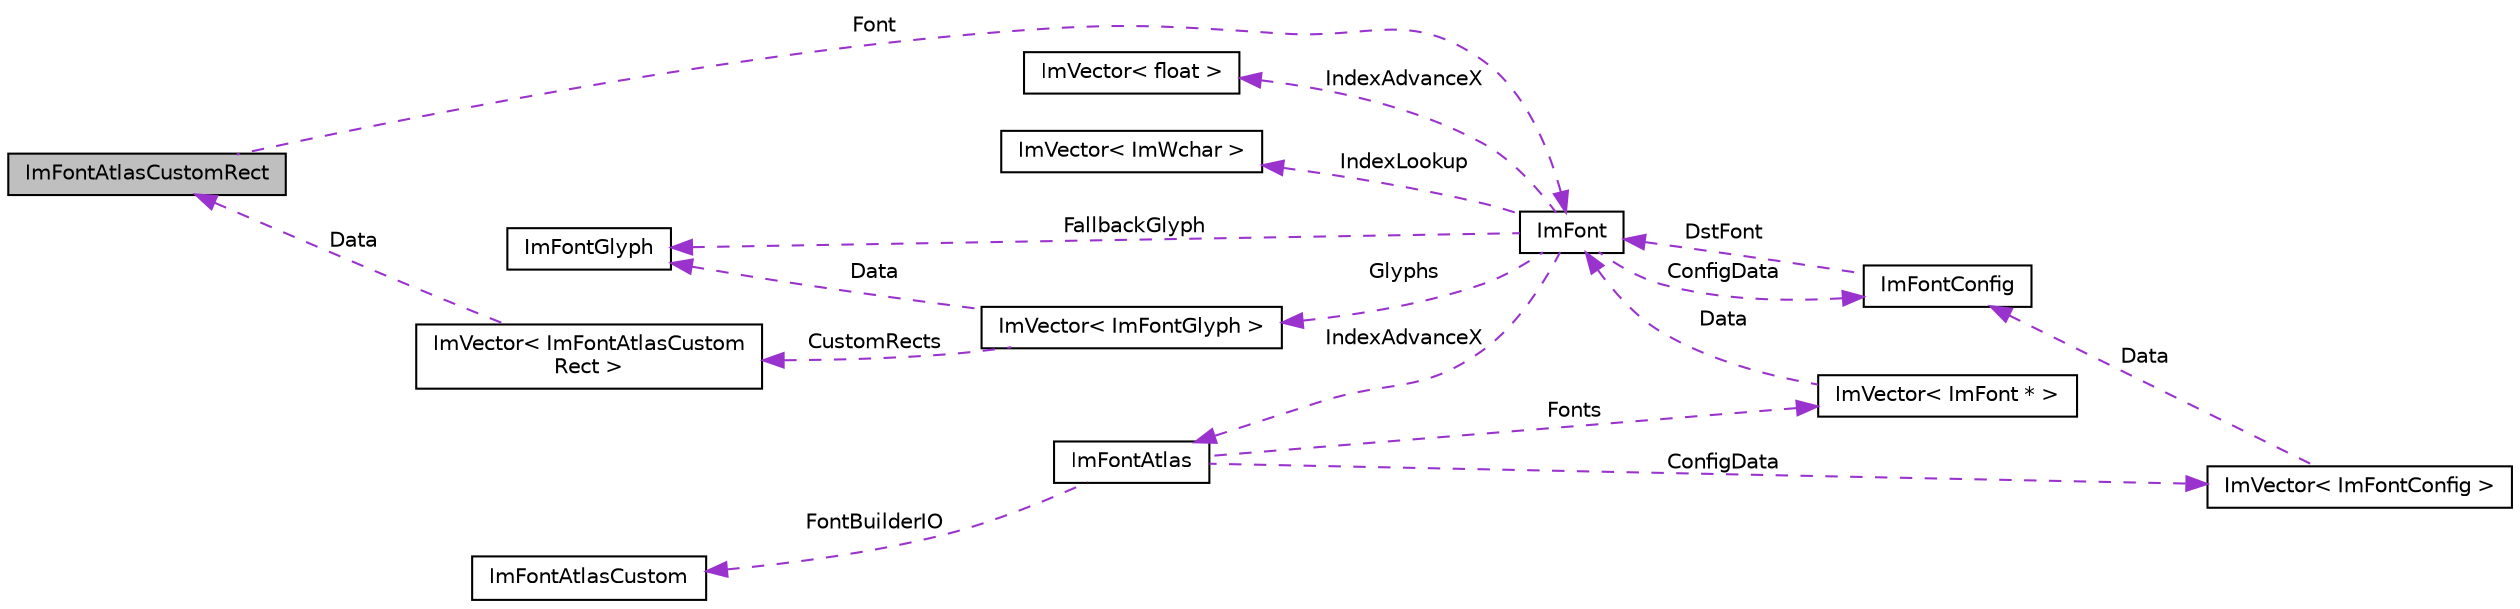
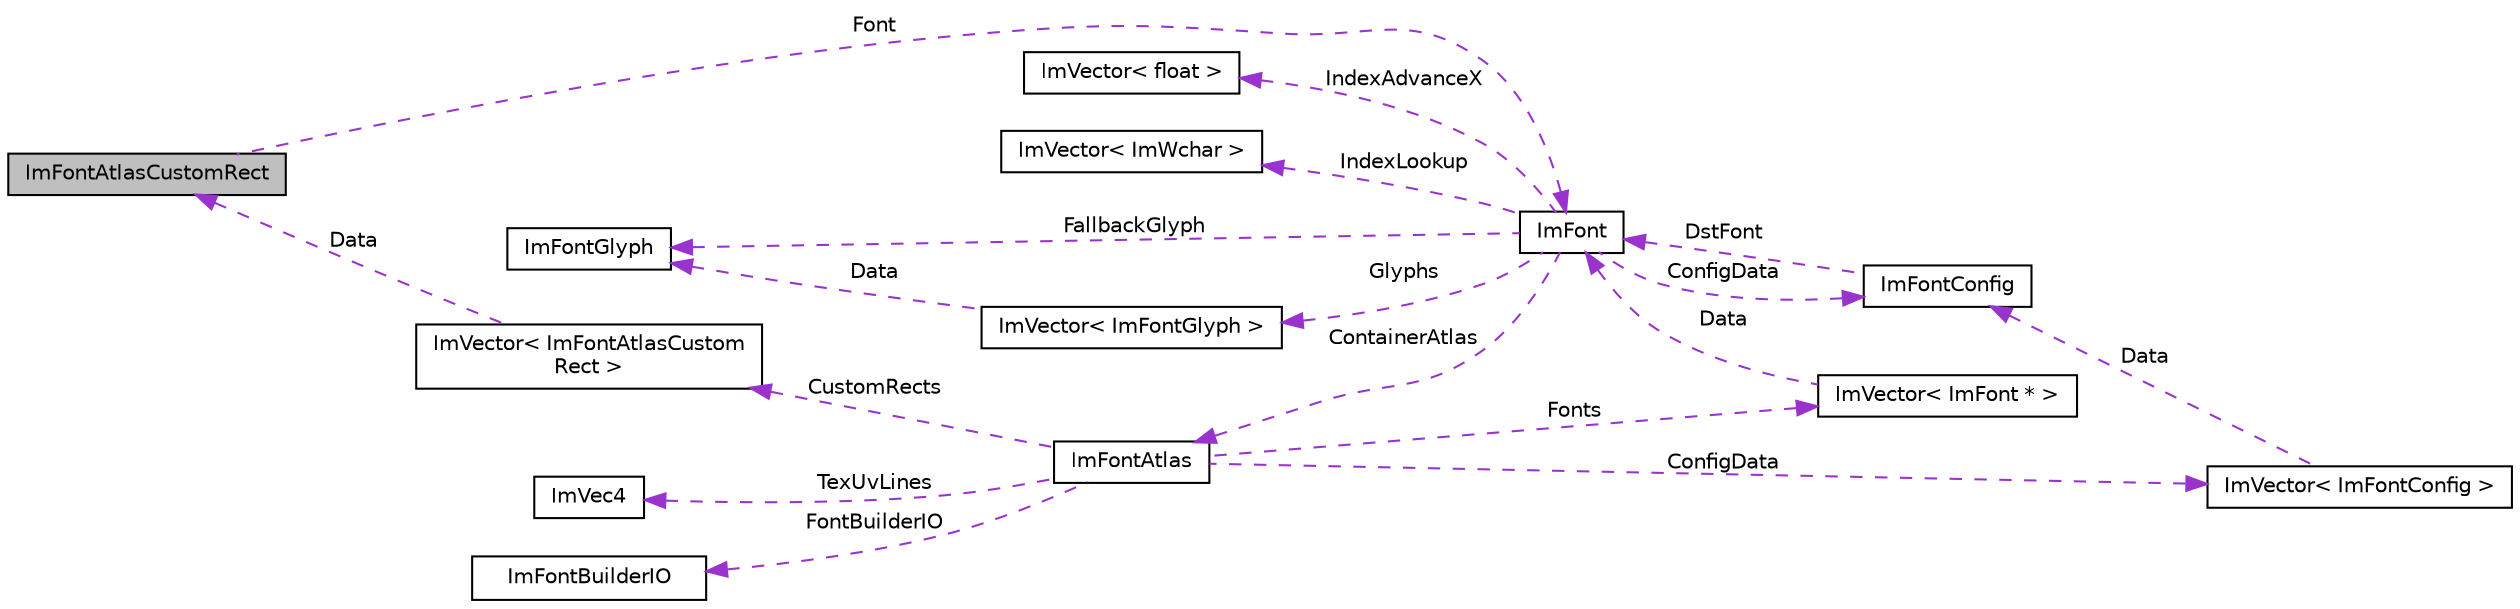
(1401, 339) -> (1401, 339)
(898, 357) -> (912, 420)
none -> (589, 497)
(589, 578) -> (589, 578)
